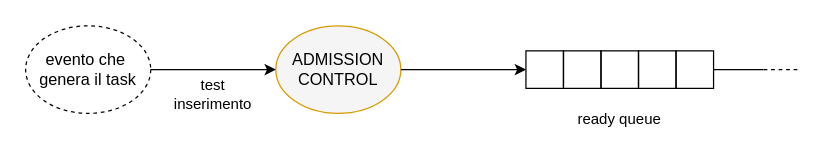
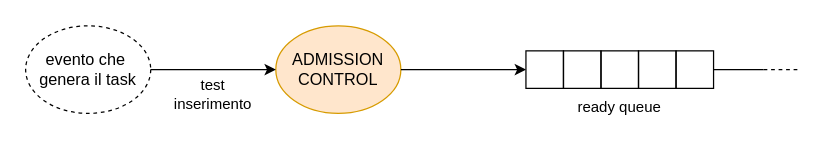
(338, 69) -> (338, 69)
(619, 119) -> (619, 107)
